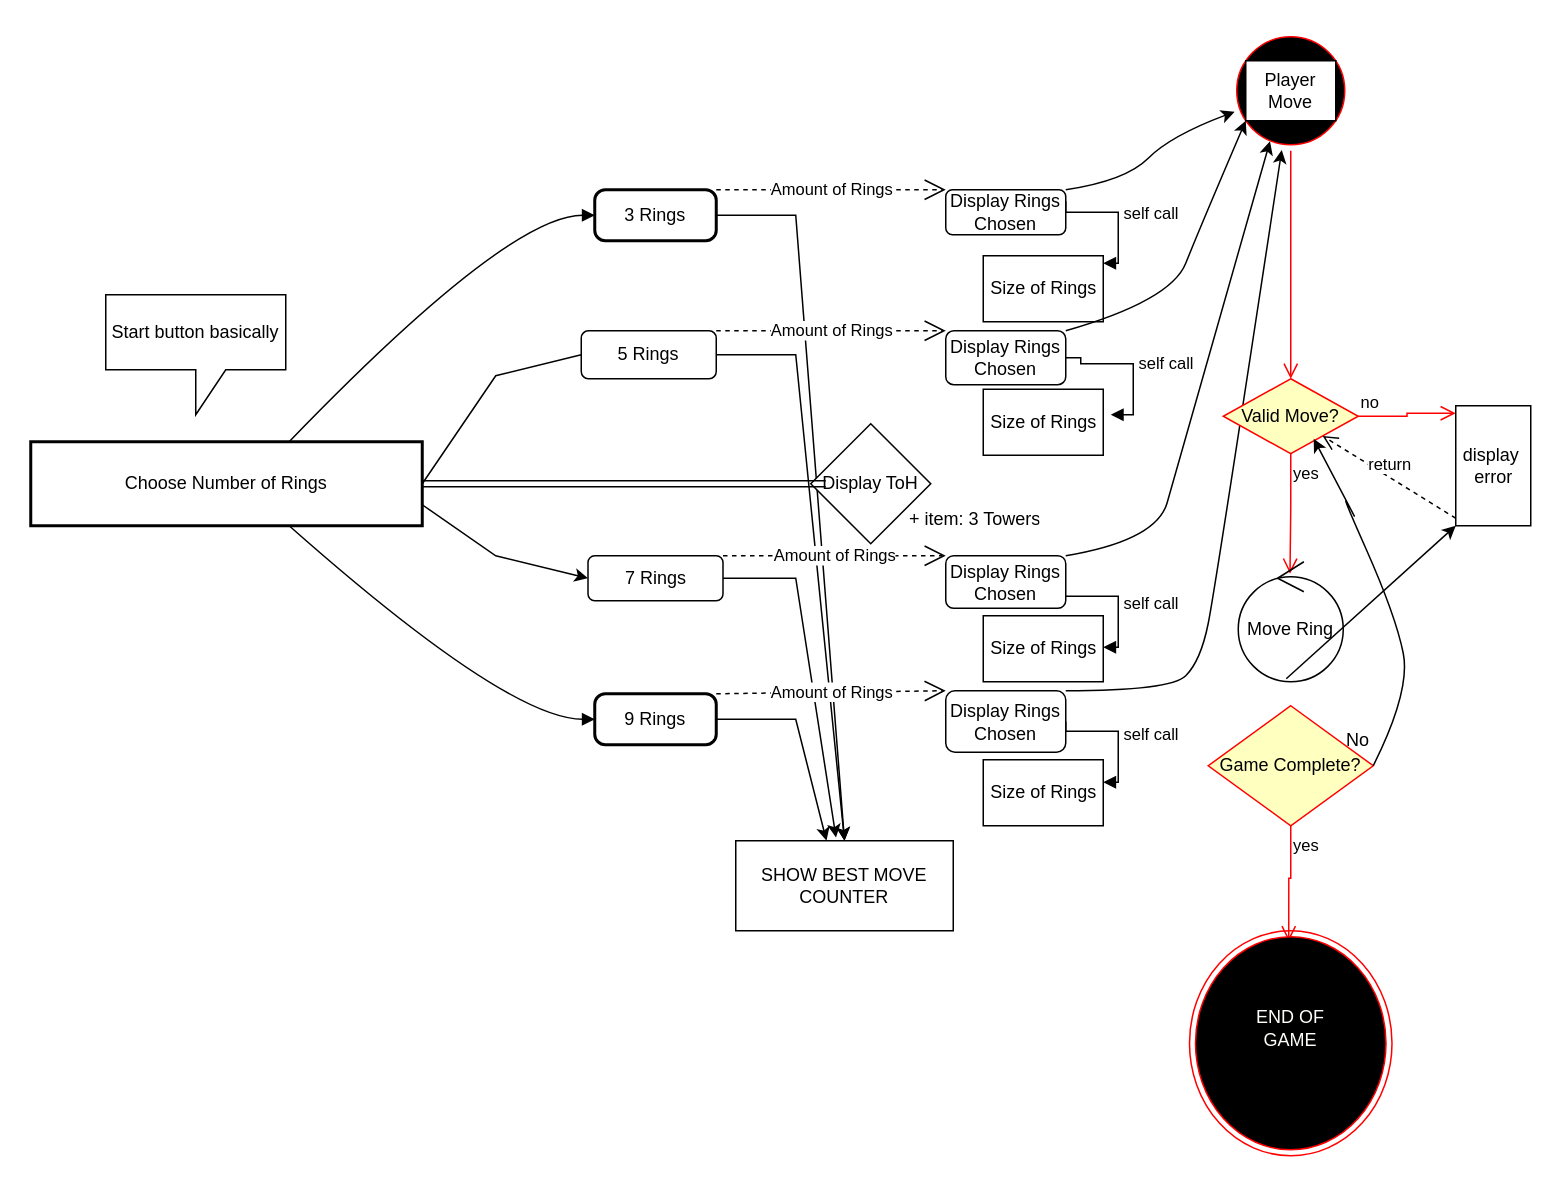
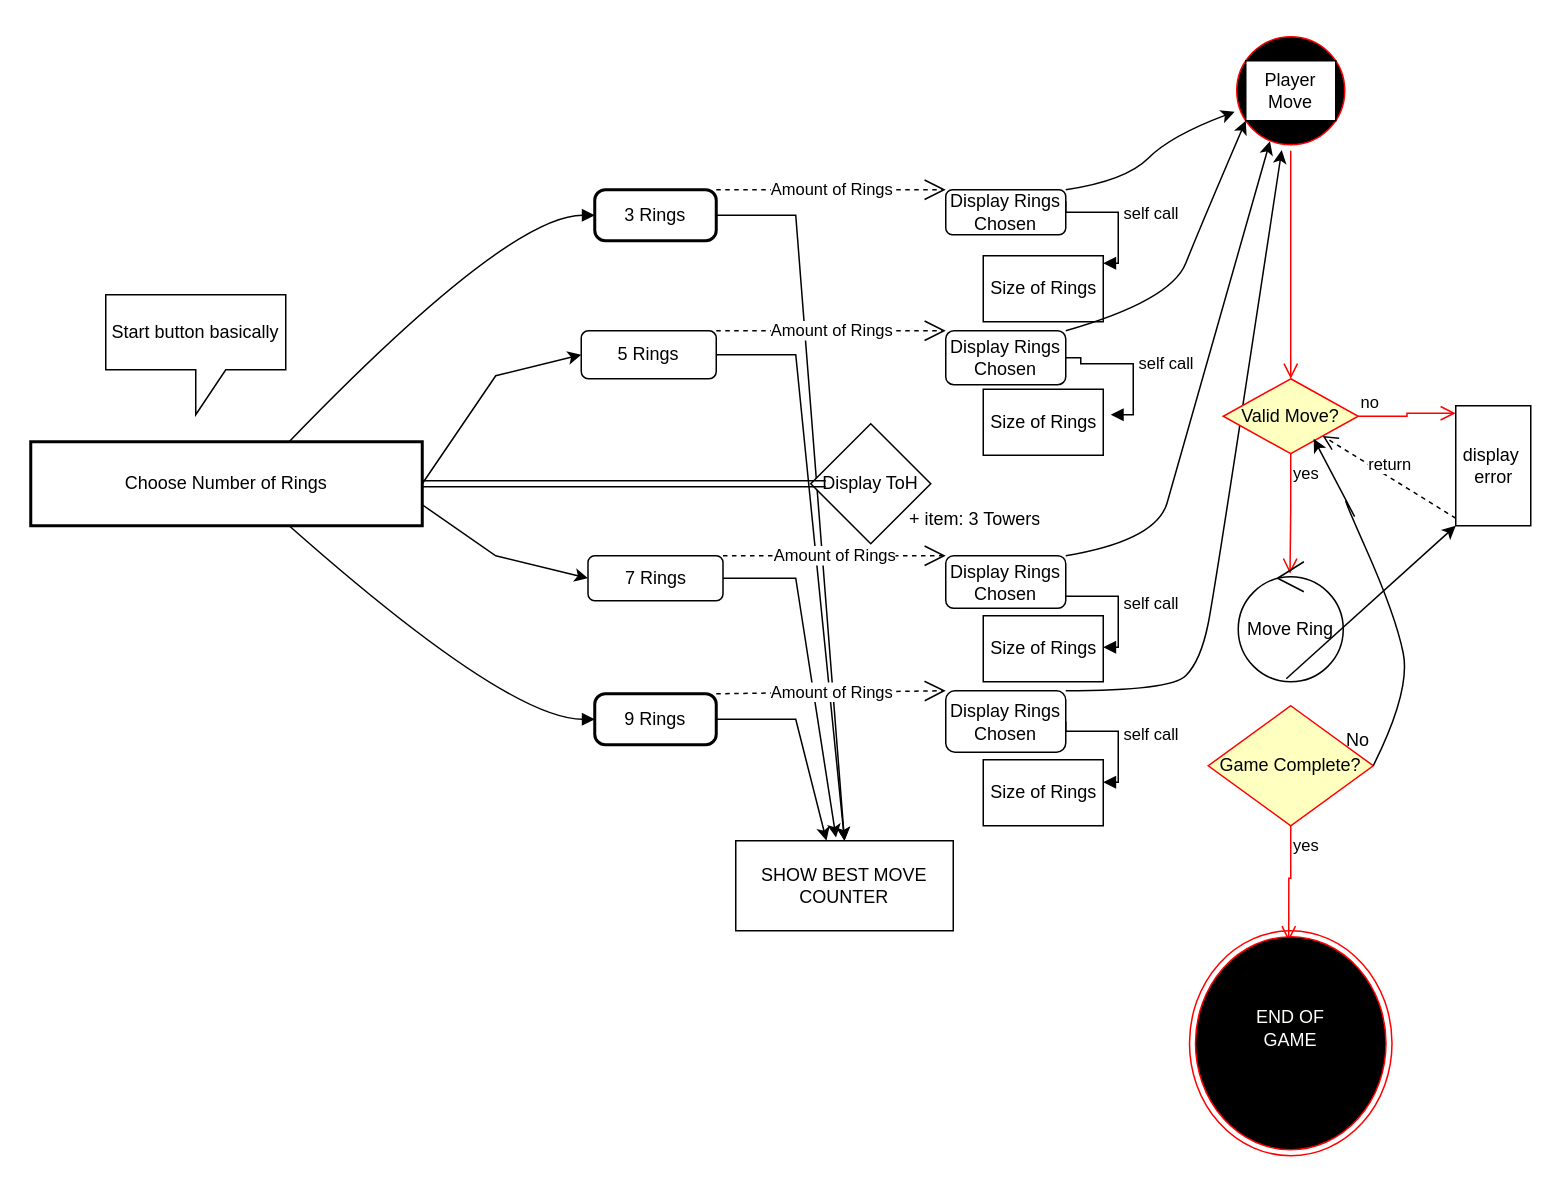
(573, 357) -> (570, 358)
